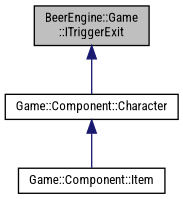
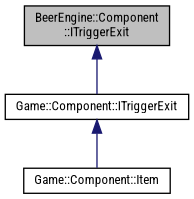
(92, 26) -> (97, 26)
(92, 107) -> (97, 107)
